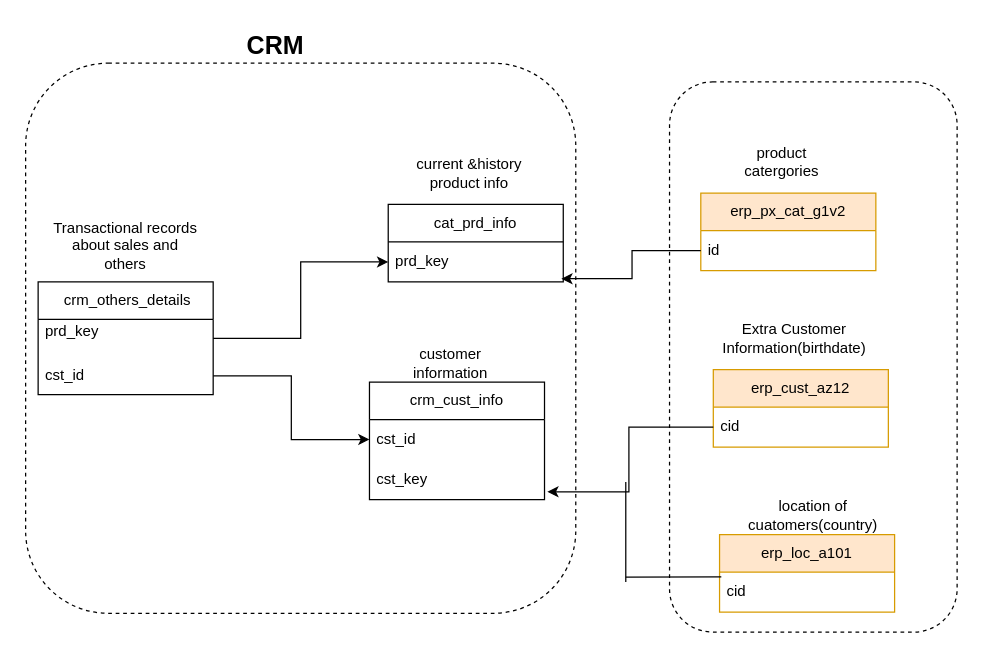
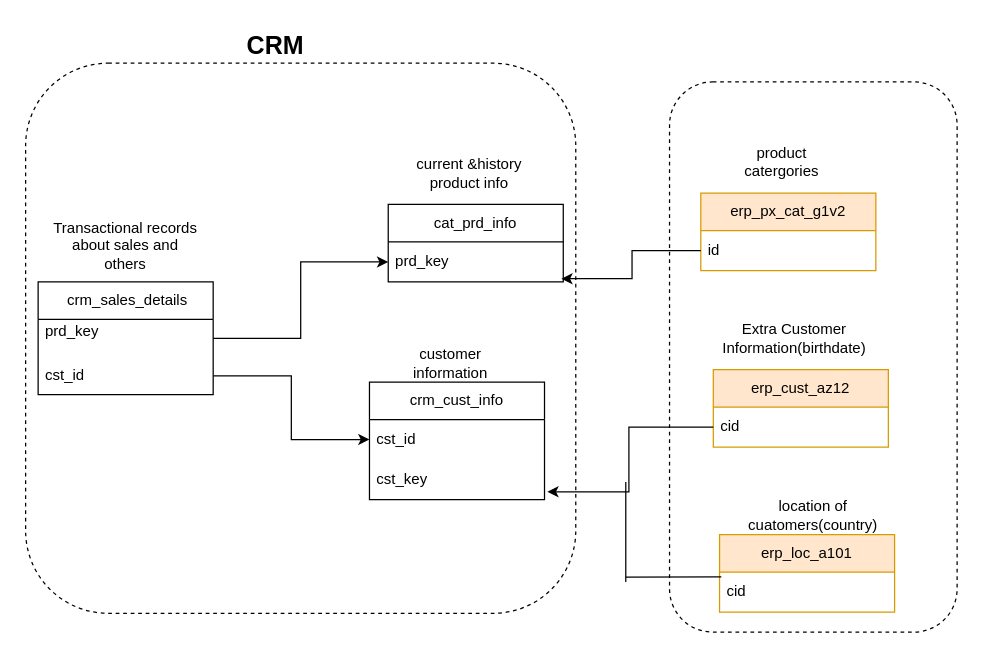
(126, 301) -> (126, 301)
